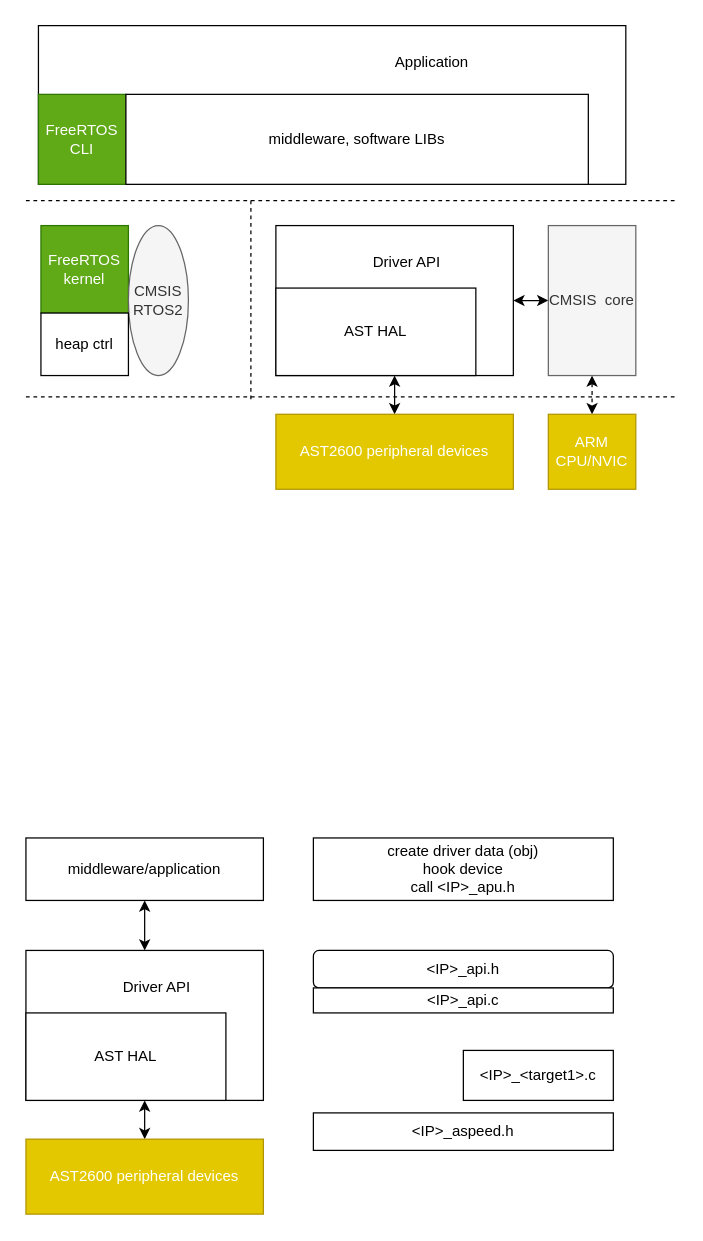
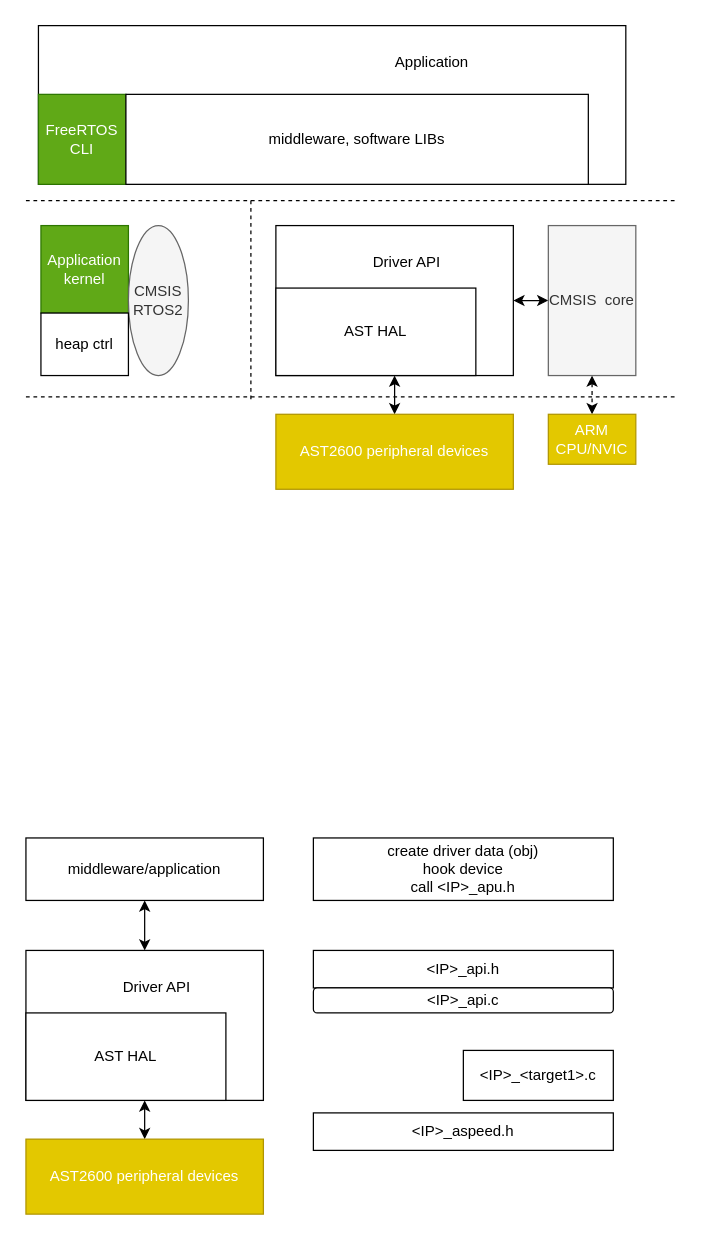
(84, 269) -> (84, 269)
(592, 452) -> (592, 439)
(463, 969) -> (463, 969)
(463, 1001) -> (463, 1001)
